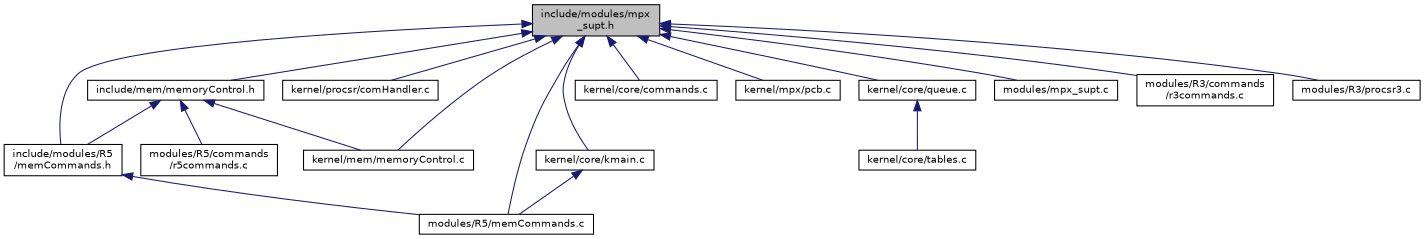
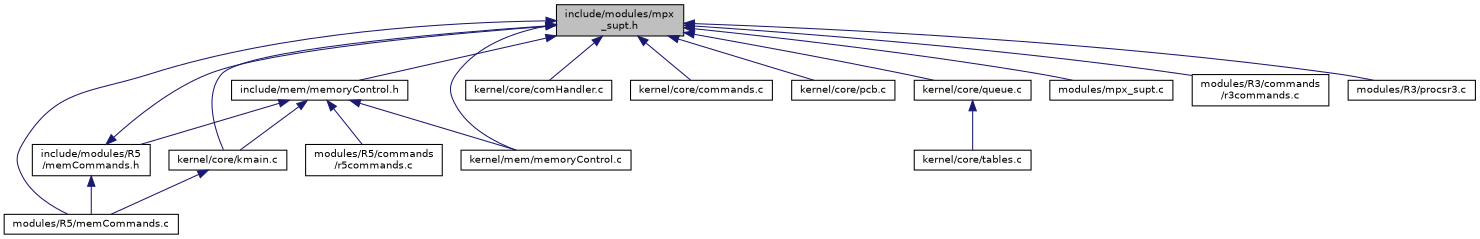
(261, 40) -> (210, 73)
(360, 90) -> (539, 90)
(788, 90) -> (843, 90)
none -> (269, 128)
